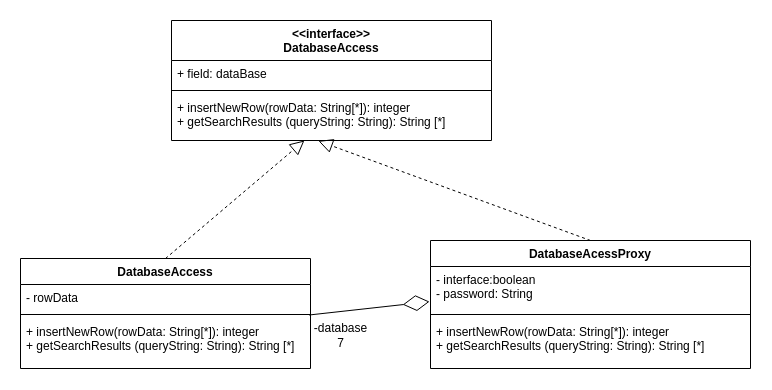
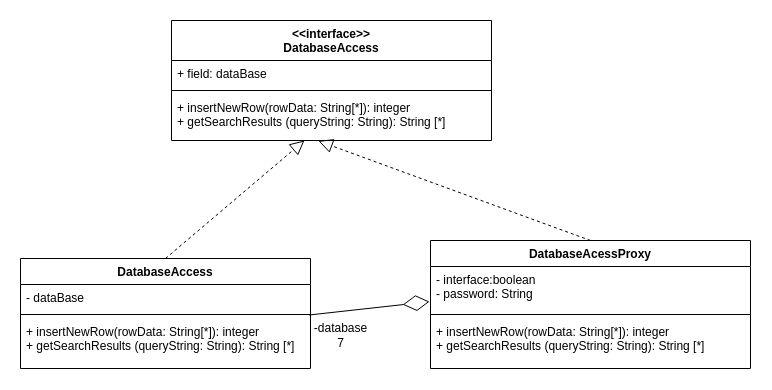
(55, 298) -> (58, 298)
